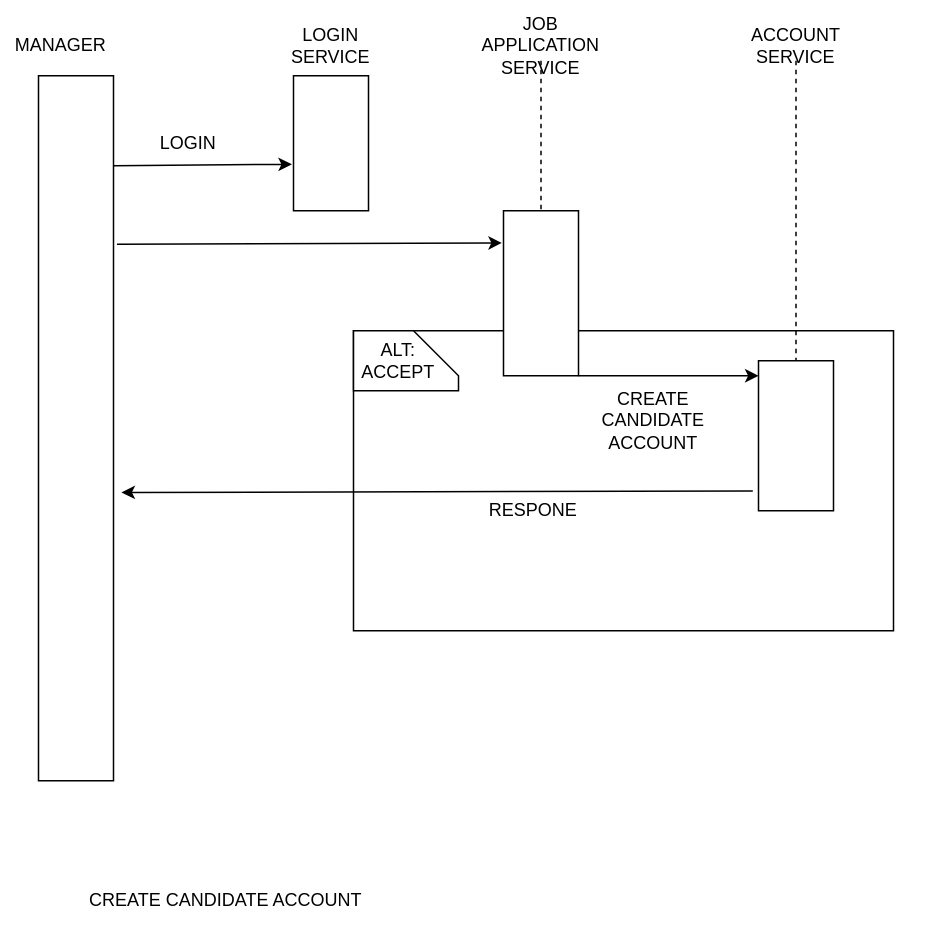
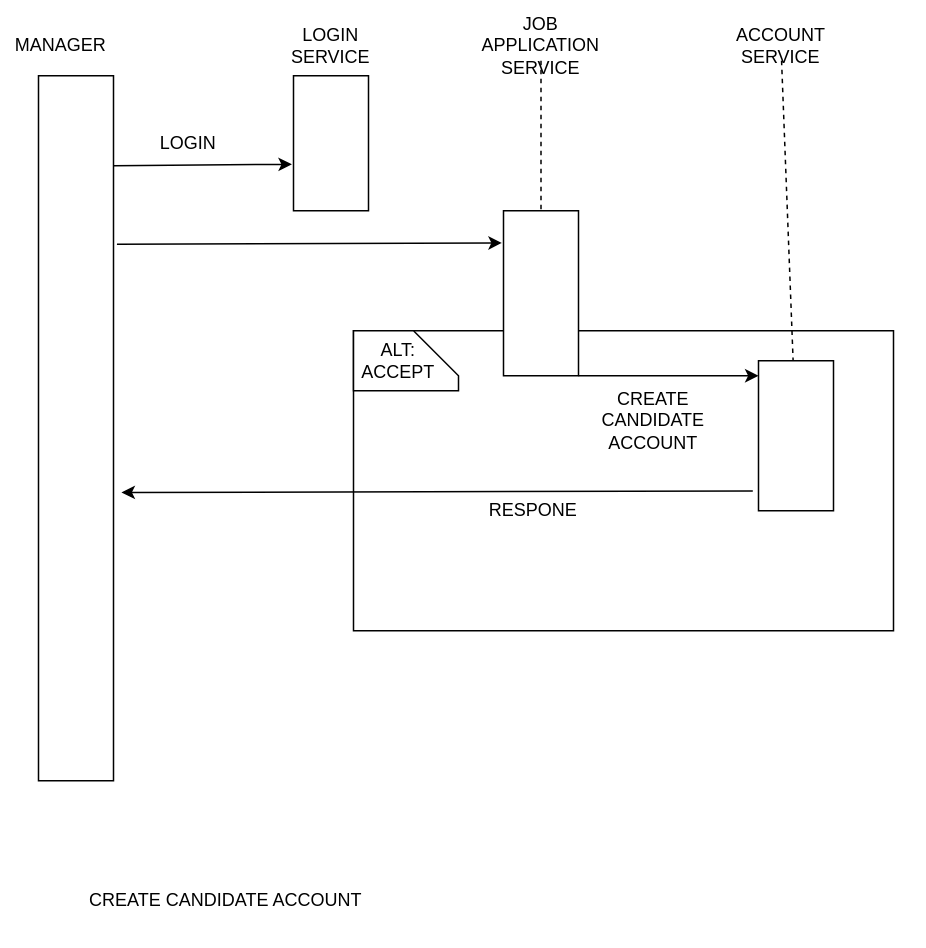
(796, 46) -> (781, 46)
